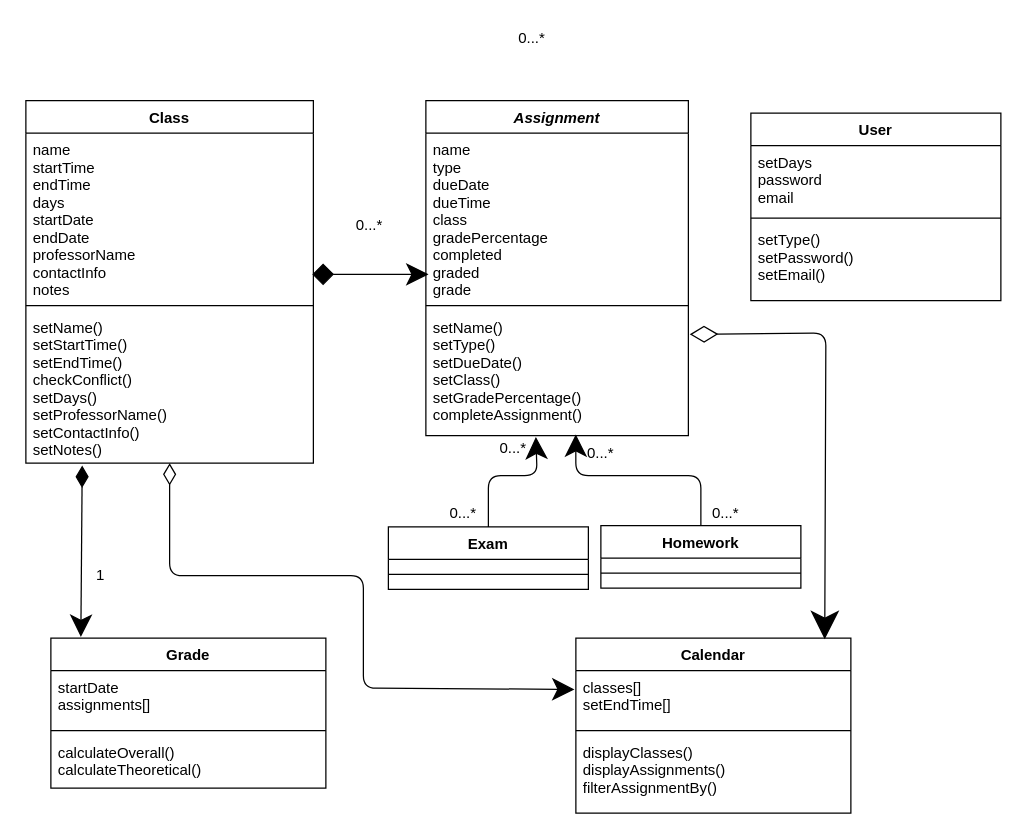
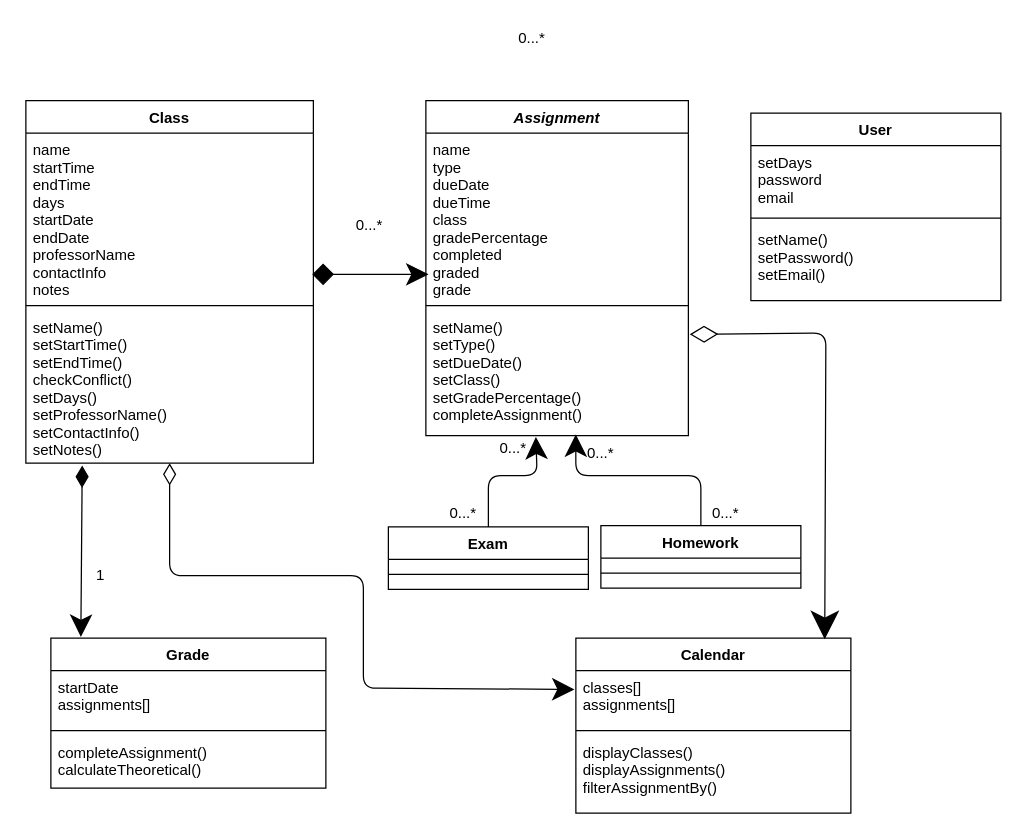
(795, 240) -> (795, 240)
(618, 688) -> (618, 688)
(125, 753) -> (138, 753)
